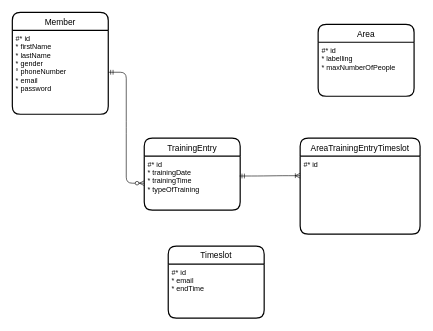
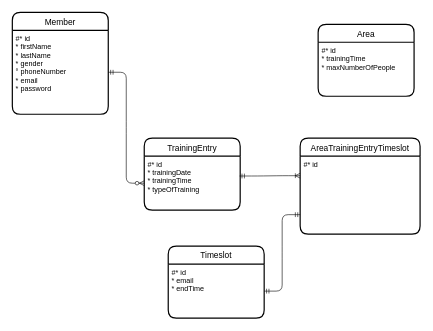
(330, 50) -> (330, 50)
none -> (282, 253)
